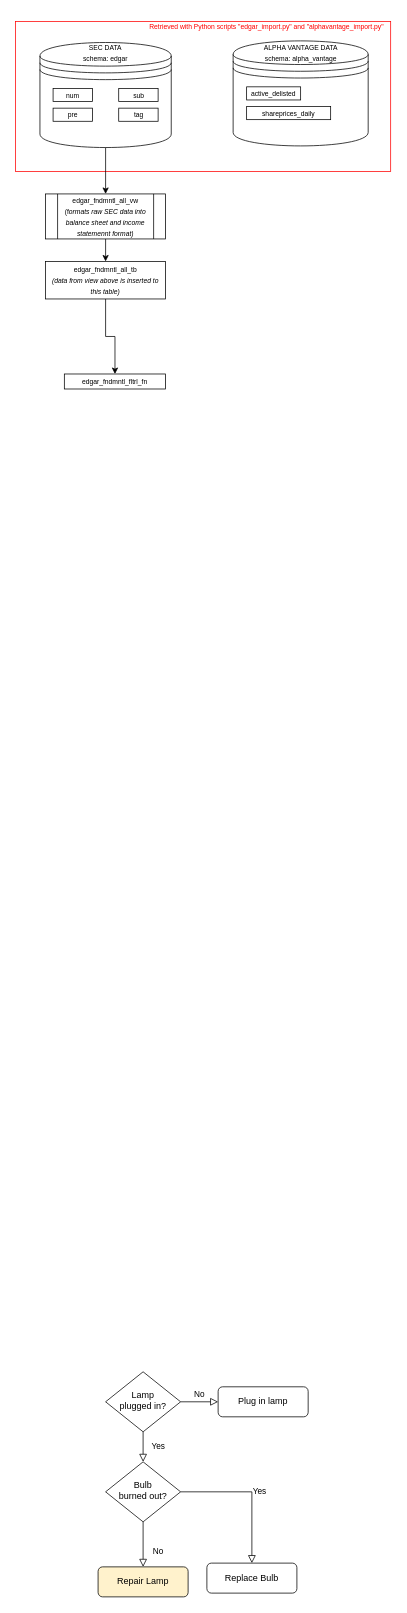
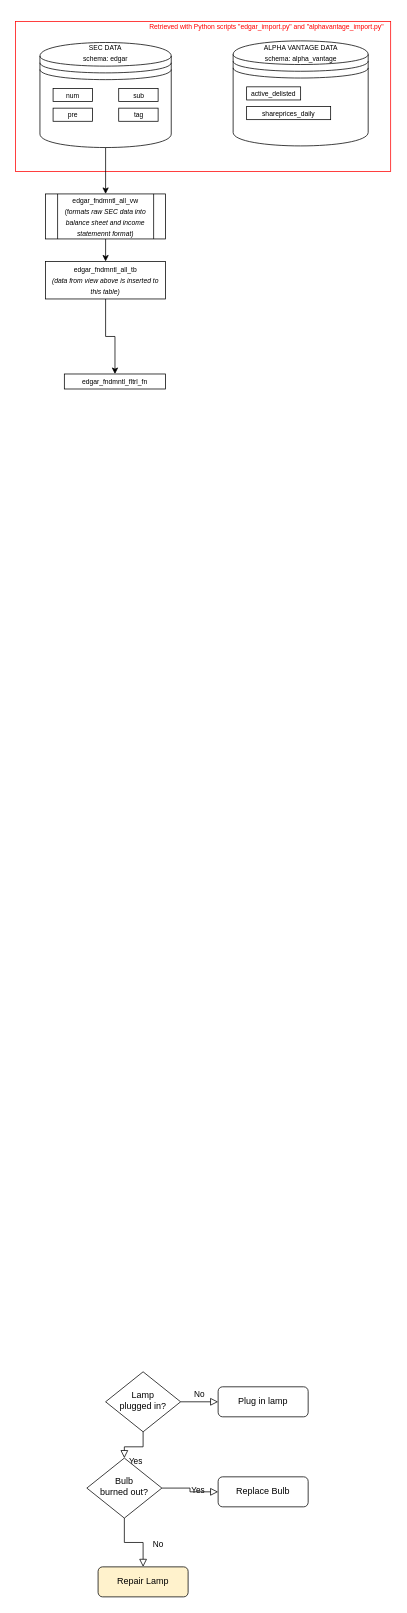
(143, 1491) -> (124, 1488)
(252, 1578) -> (263, 1491)
